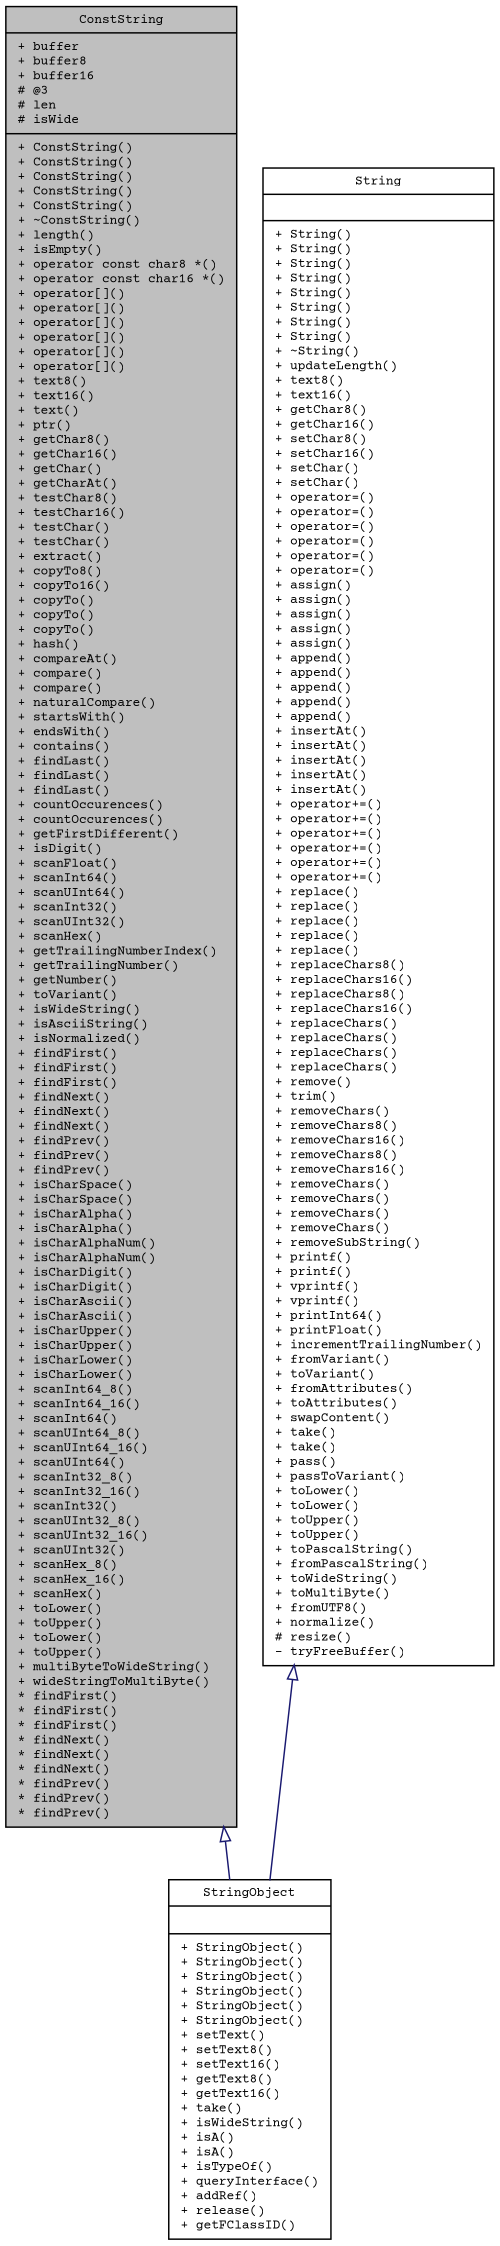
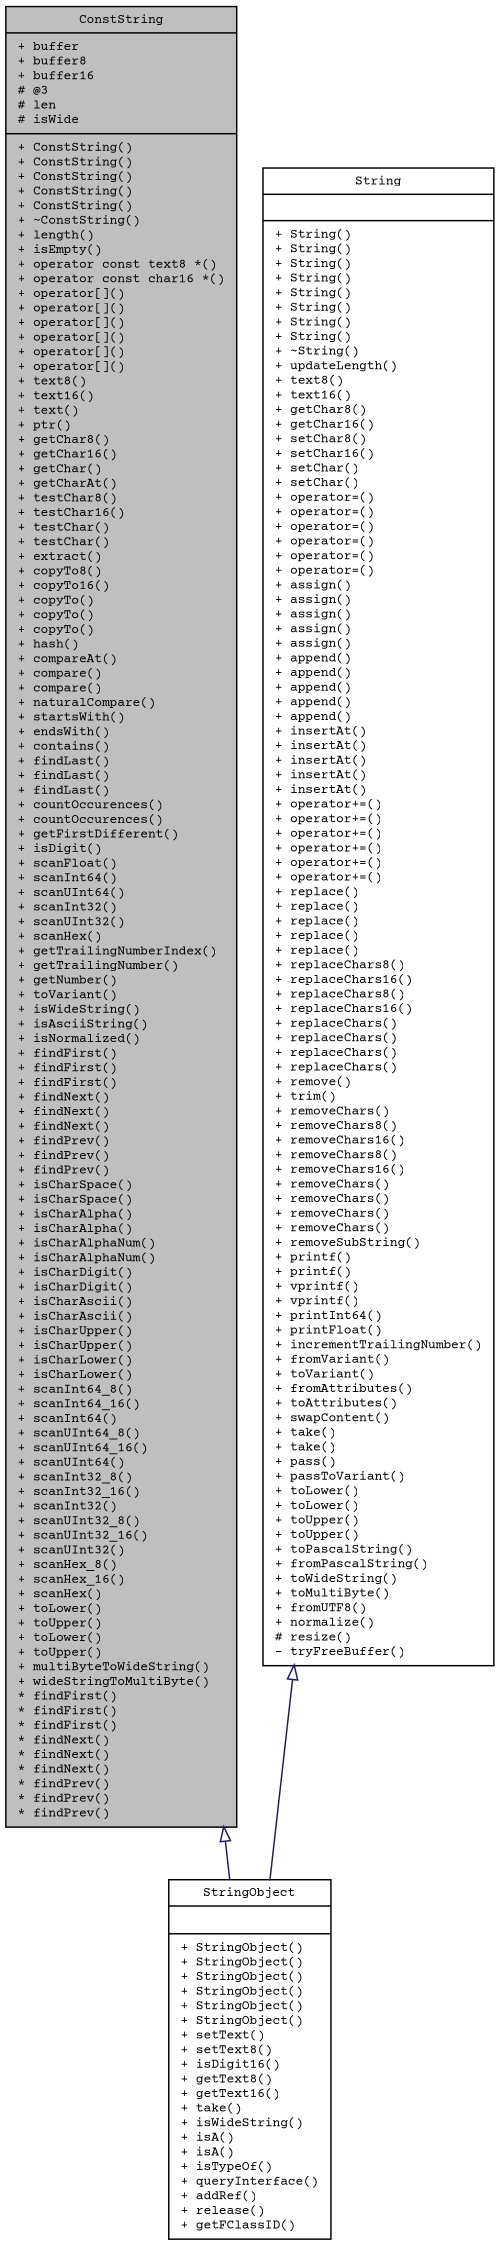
(118, 264) -> (118, 264)
(231, 2064) -> (231, 2064)
